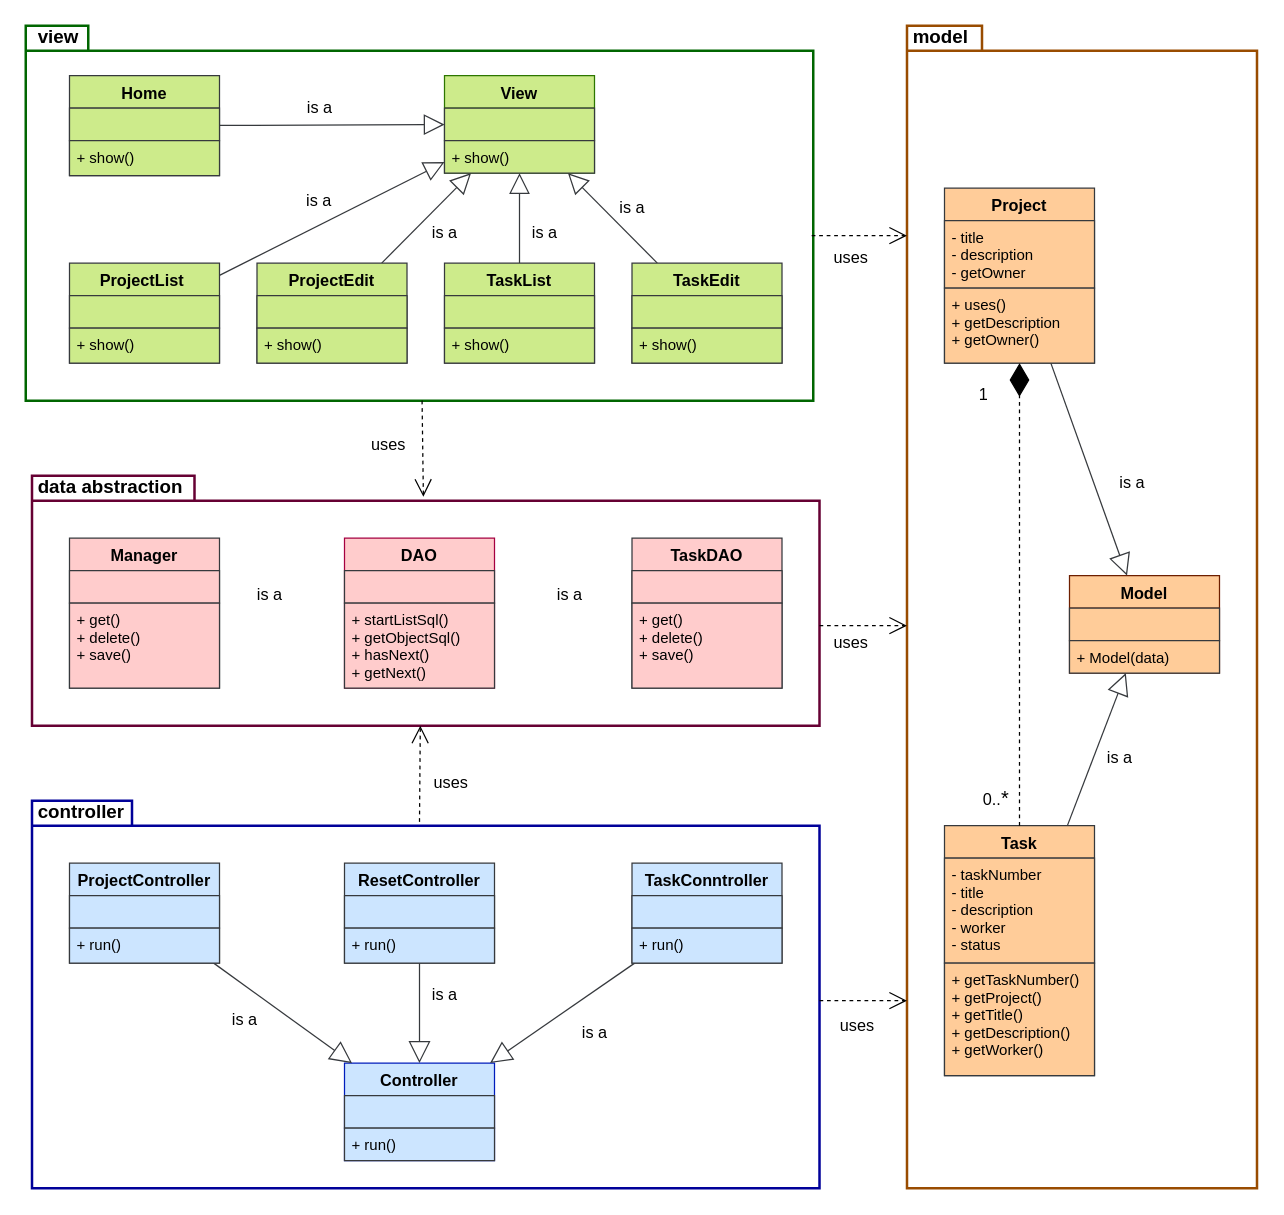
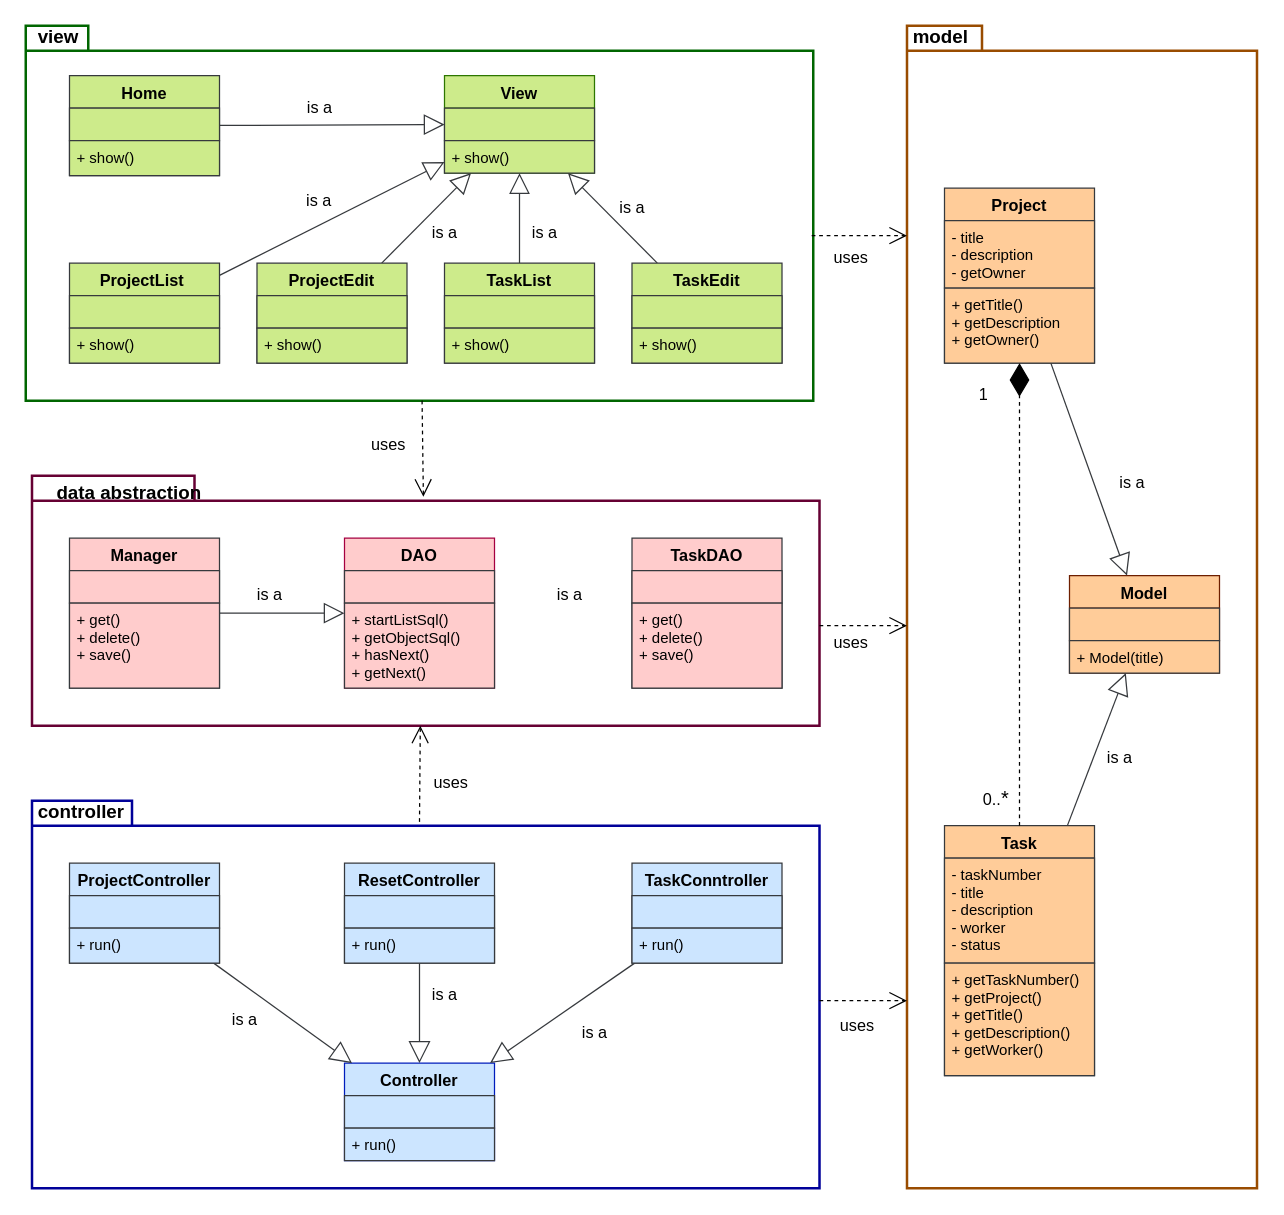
(983, 305) -> (996, 305)
(113, 488) -> (132, 494)
none -> (273, 613)
(1127, 658) -> (1127, 658)
